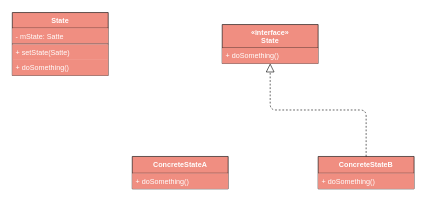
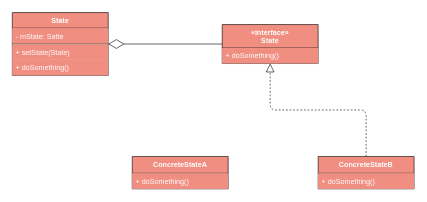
none -> (173, 44)
(49, 52) -> (49, 52)
